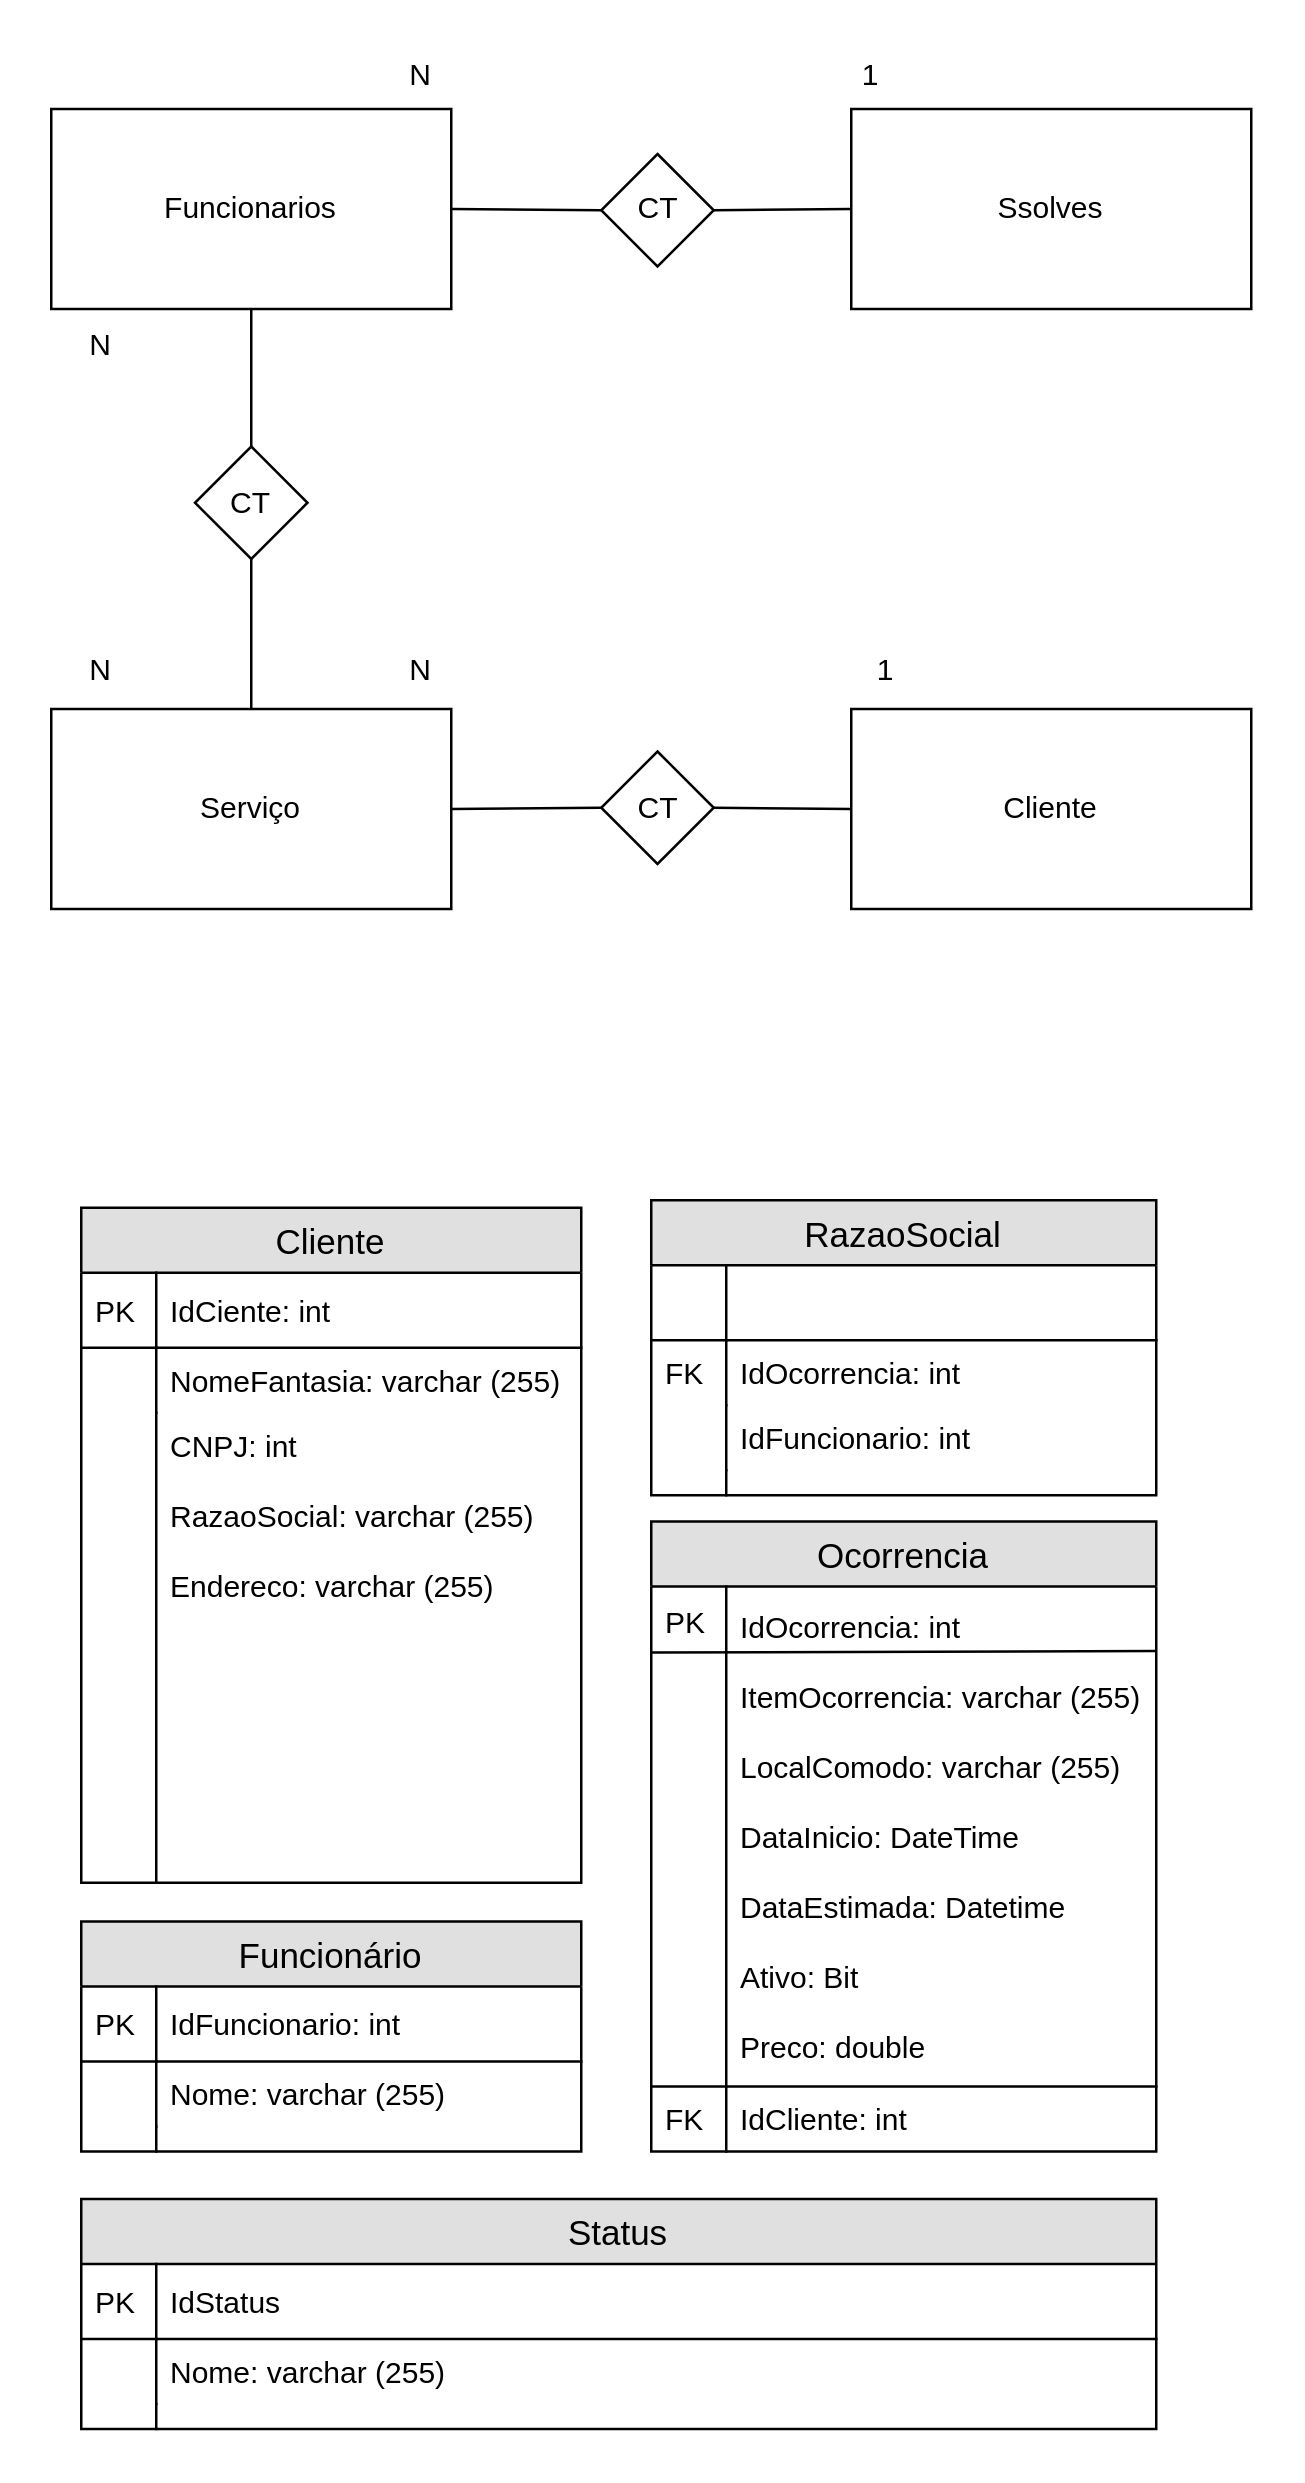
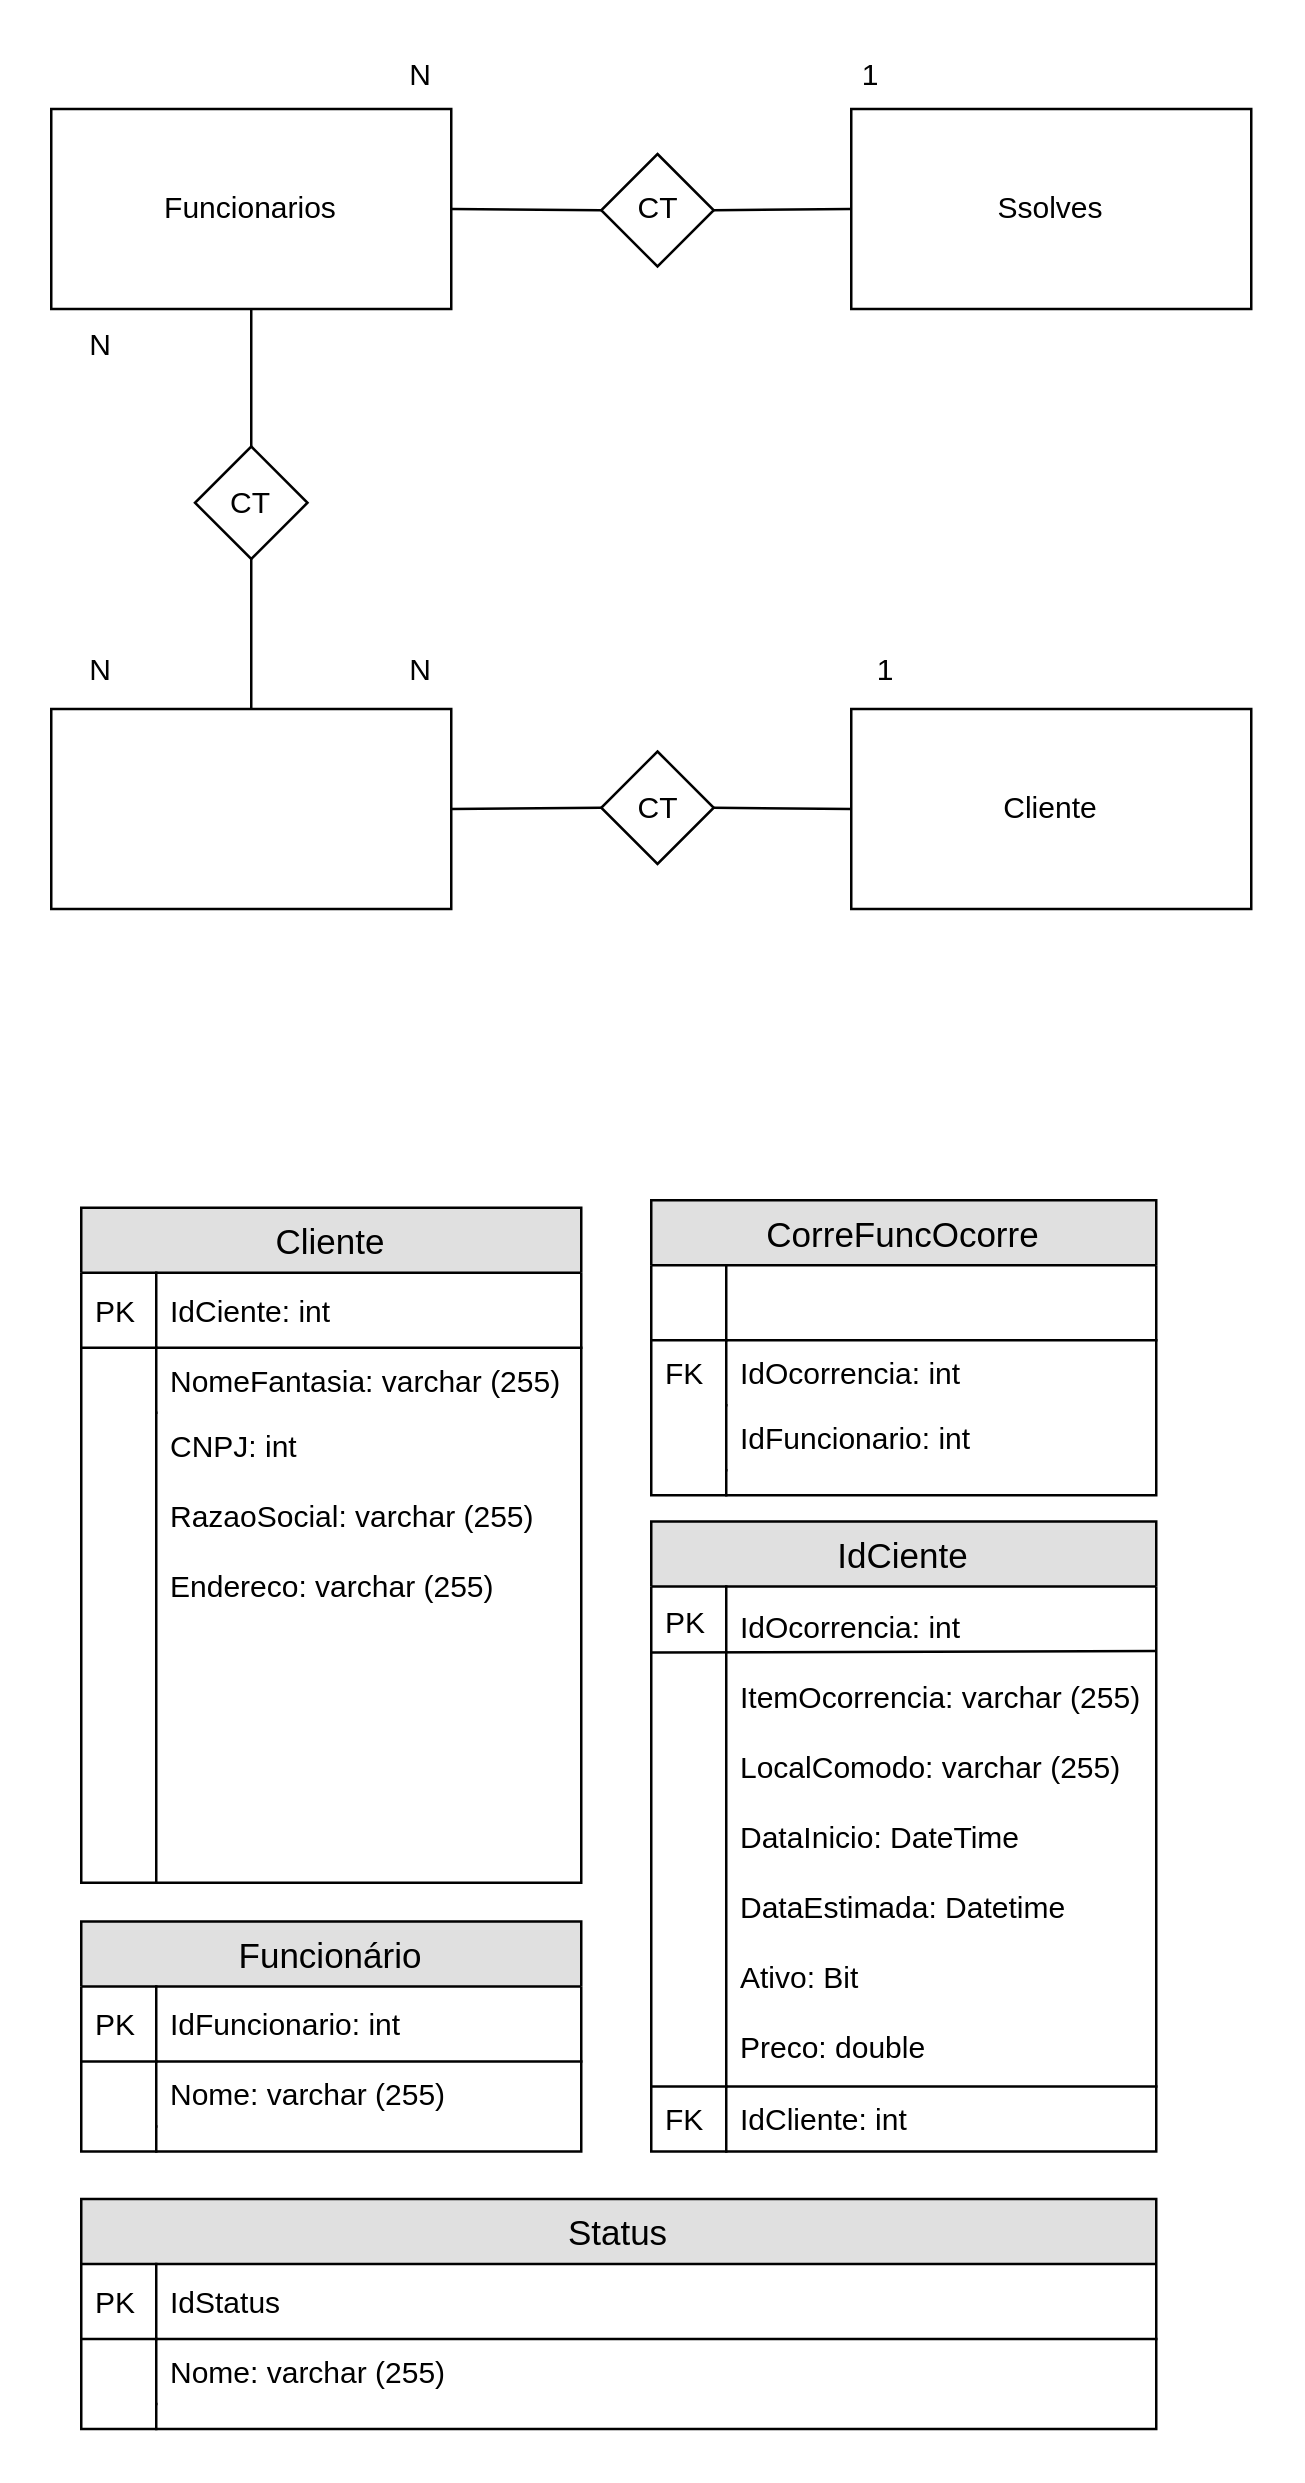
(251, 809) -> none
(903, 1235) -> (903, 1235)
(903, 1556) -> (903, 1556)
